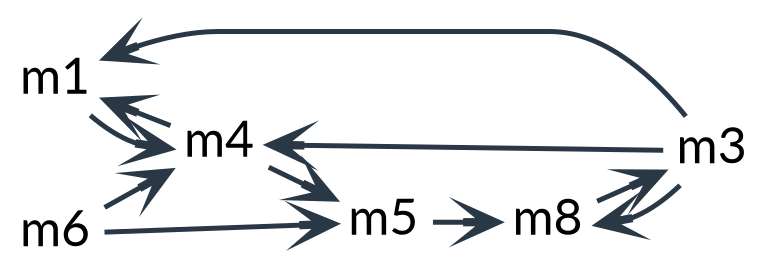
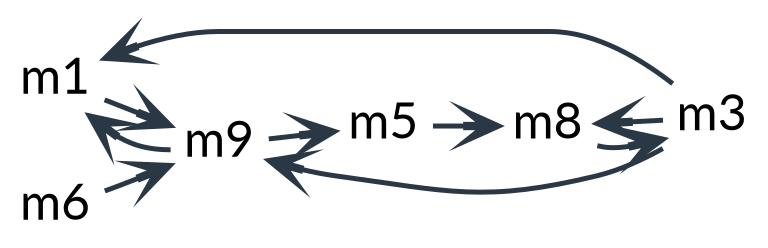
(220, 144) -> (220, 144)
(203, 229) -> none
